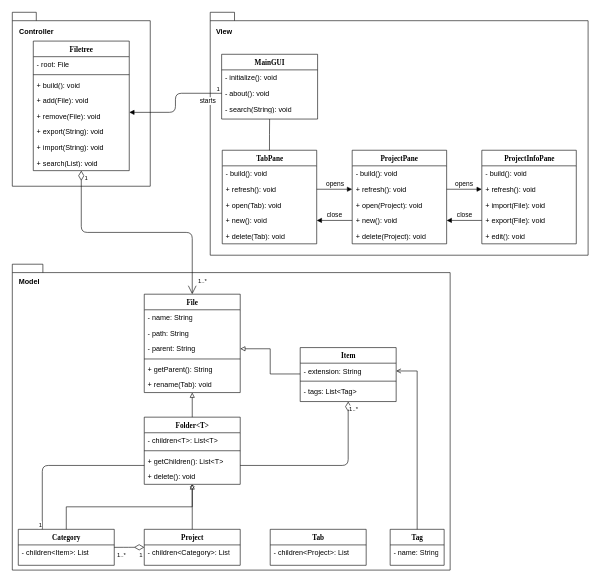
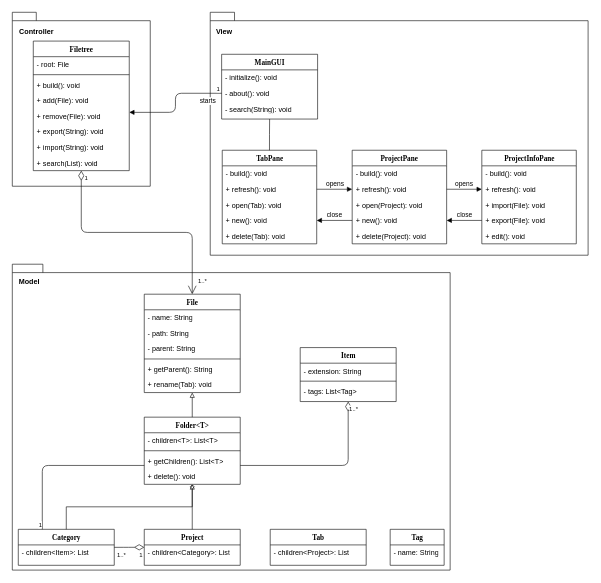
(270, 350) -> none
(417, 448) -> none
